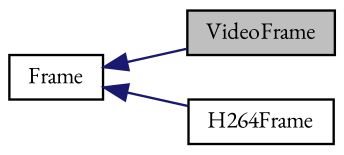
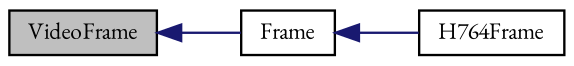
(157, 55) -> (211, 33)
(261, 122) -> (492, 33)
